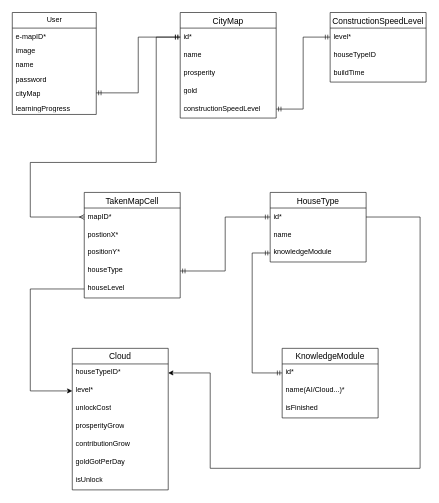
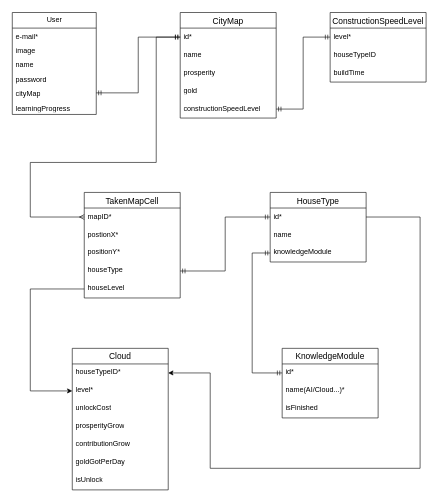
(32, 36) -> (28, 36)
